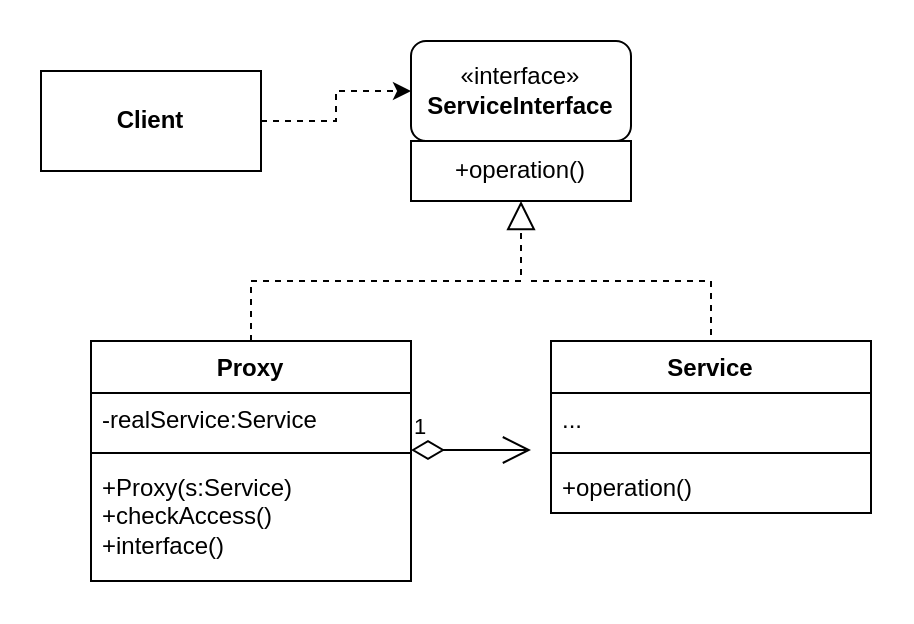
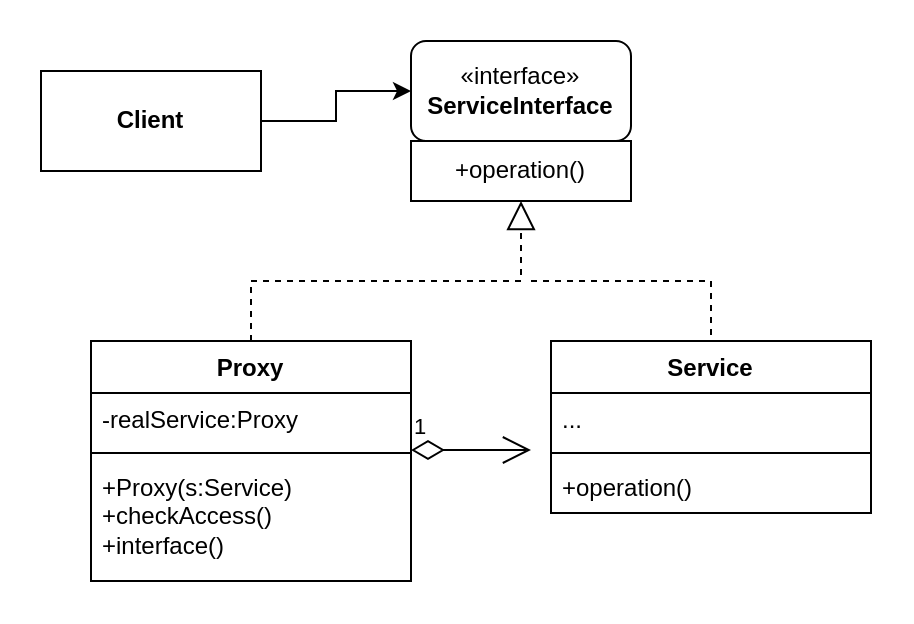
(336, 111) -> (336, 111)
(225, 421) -> (215, 421)
